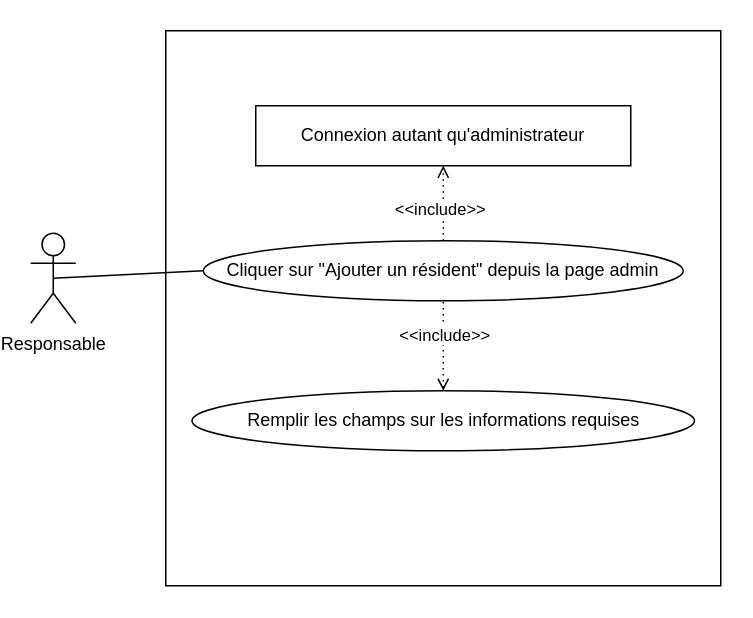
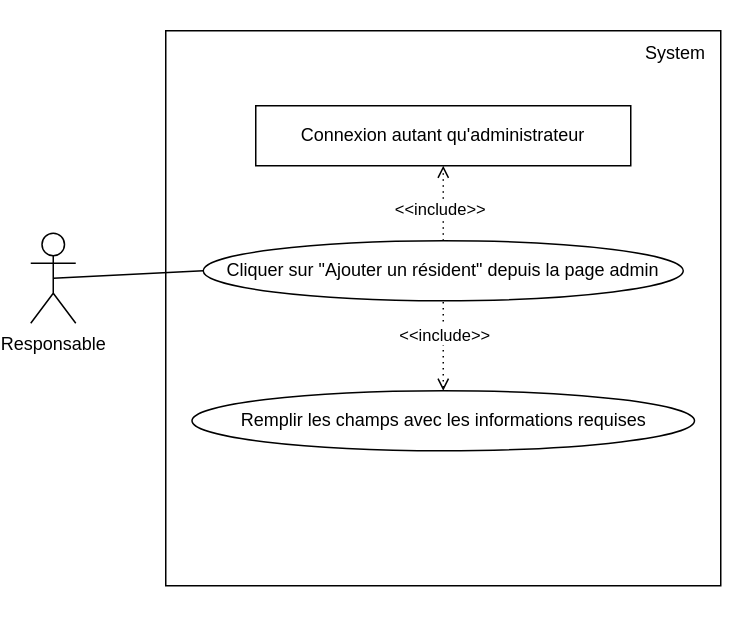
none -> (676, 53)
(444, 421) -> (444, 421)
